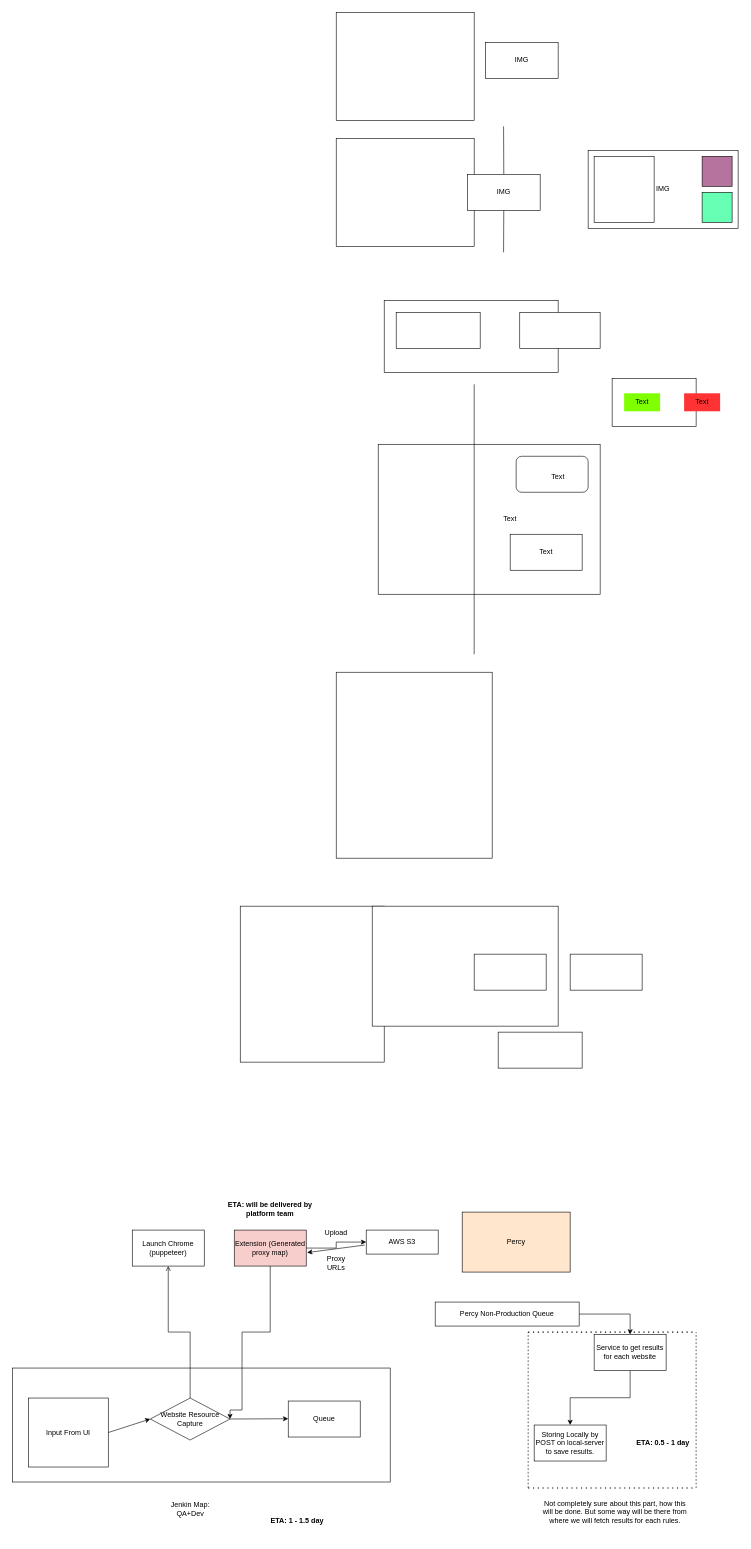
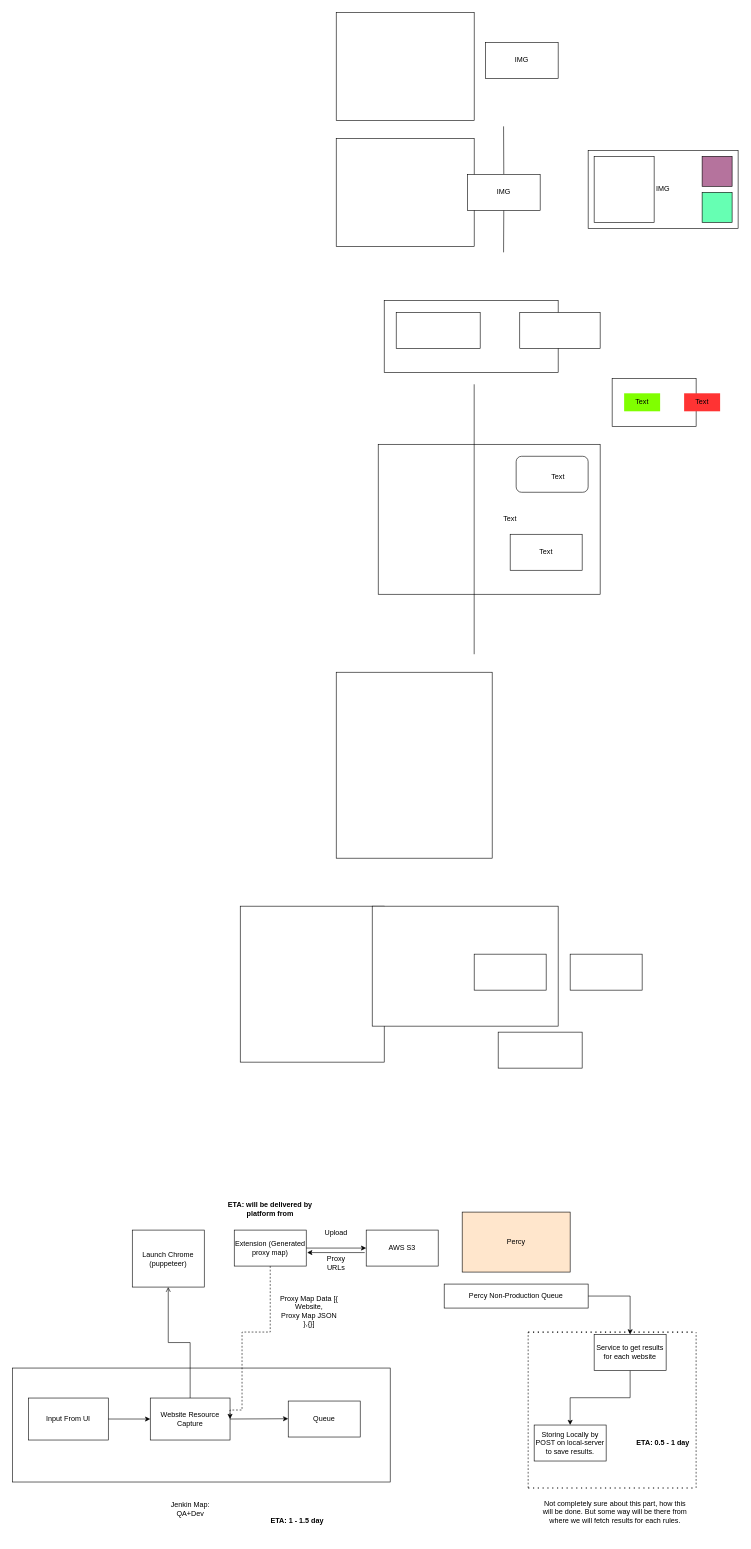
(270, 1209) -> (270, 1209)
(402, 1242) -> (402, 1248)
(168, 1248) -> (168, 1259)
(270, 1248) -> (270, 1248)
none -> (309, 1311)
(507, 1314) -> (516, 1296)
(242, 1332) -> (242, 1332)
(190, 1419) -> (190, 1419)
(68, 1433) -> (68, 1419)
